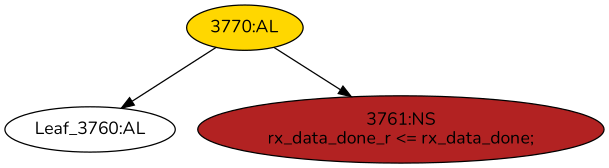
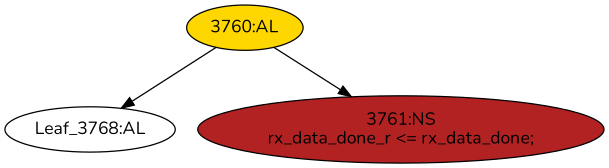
(245, 28) -> (245, 28)
(90, 129) -> (90, 129)
